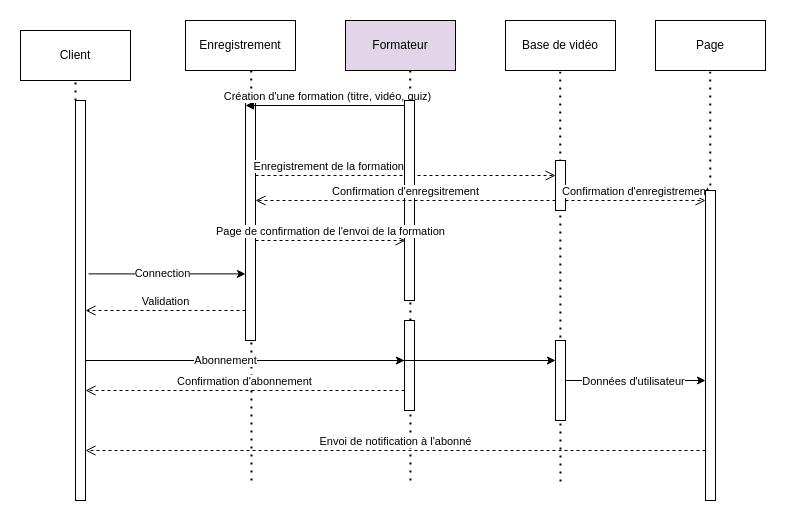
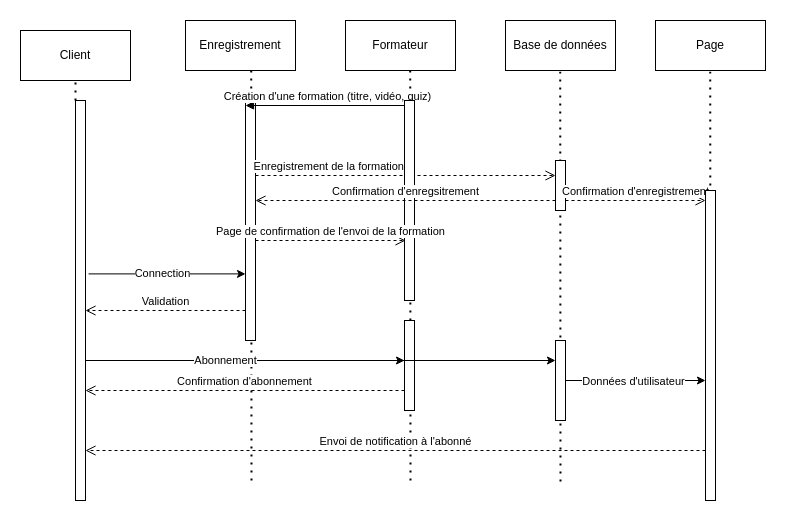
(401, 46) -> (401, 46)
(561, 46) -> (561, 46)
